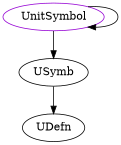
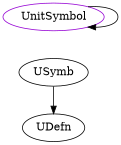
(54, 41) -> none
